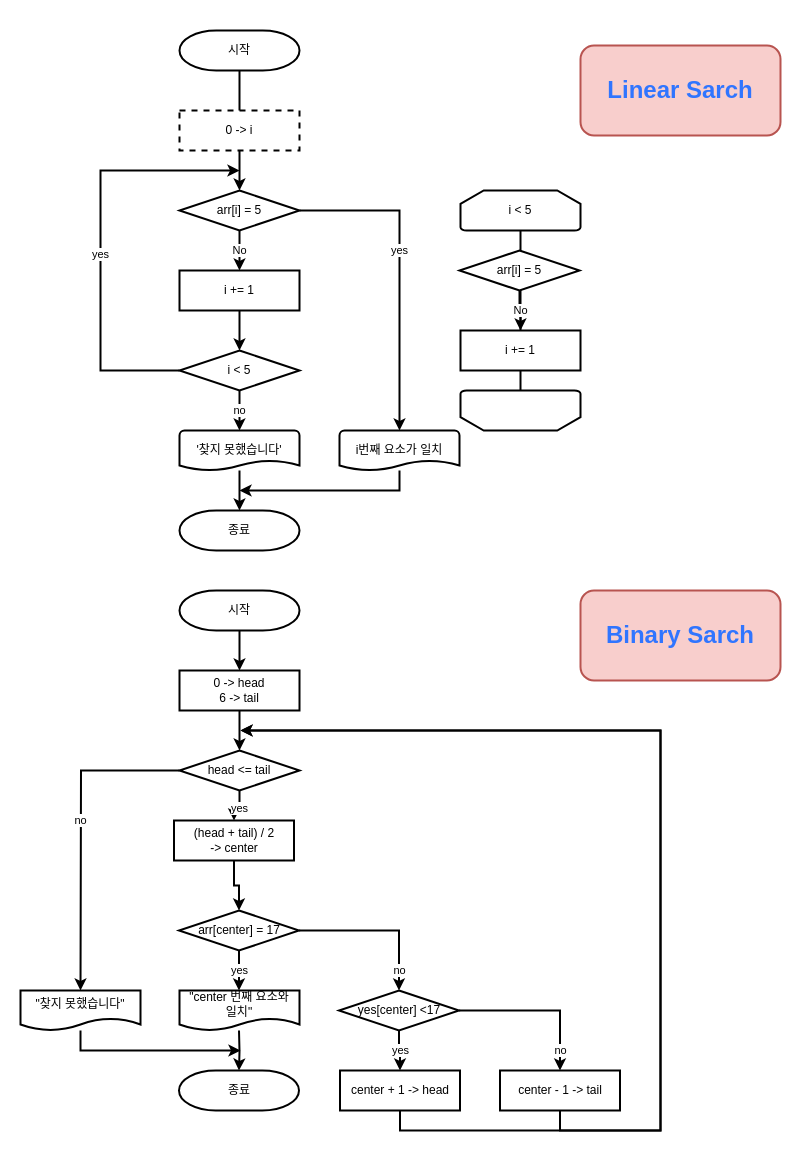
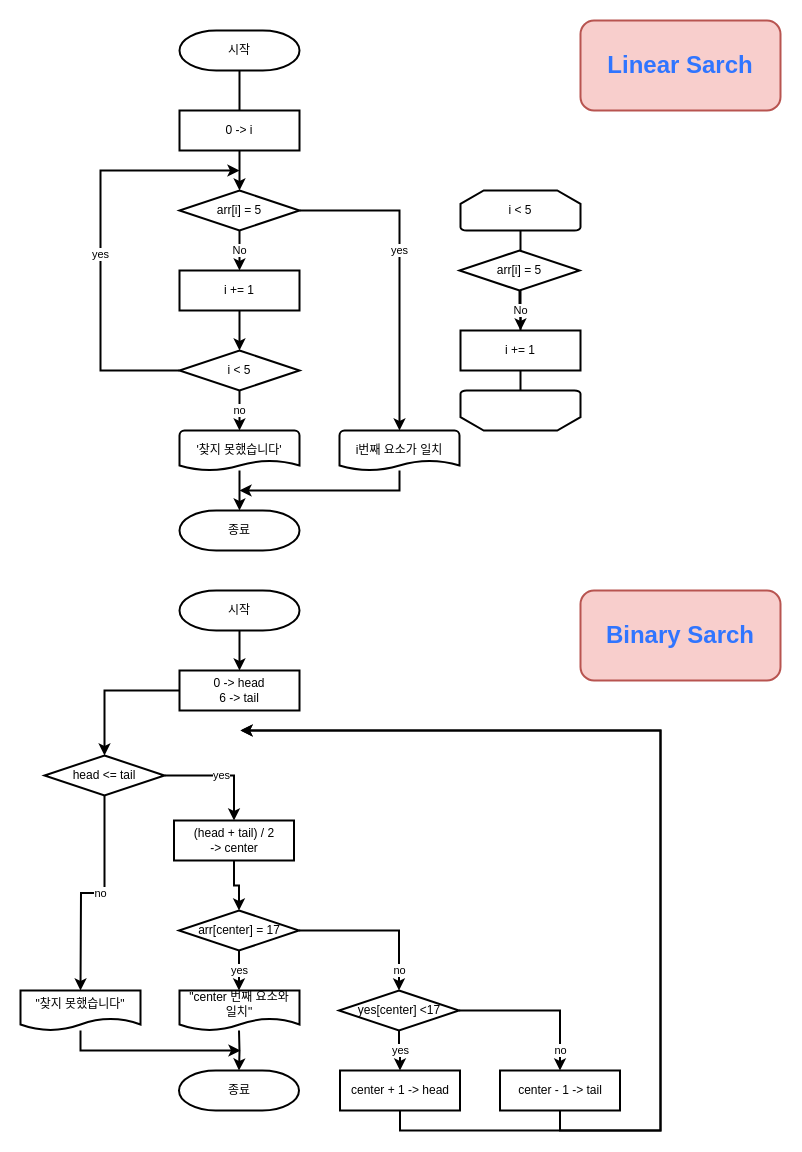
(681, 91) -> (681, 66)
(240, 131) -> (240, 131)
(240, 771) -> (105, 776)
